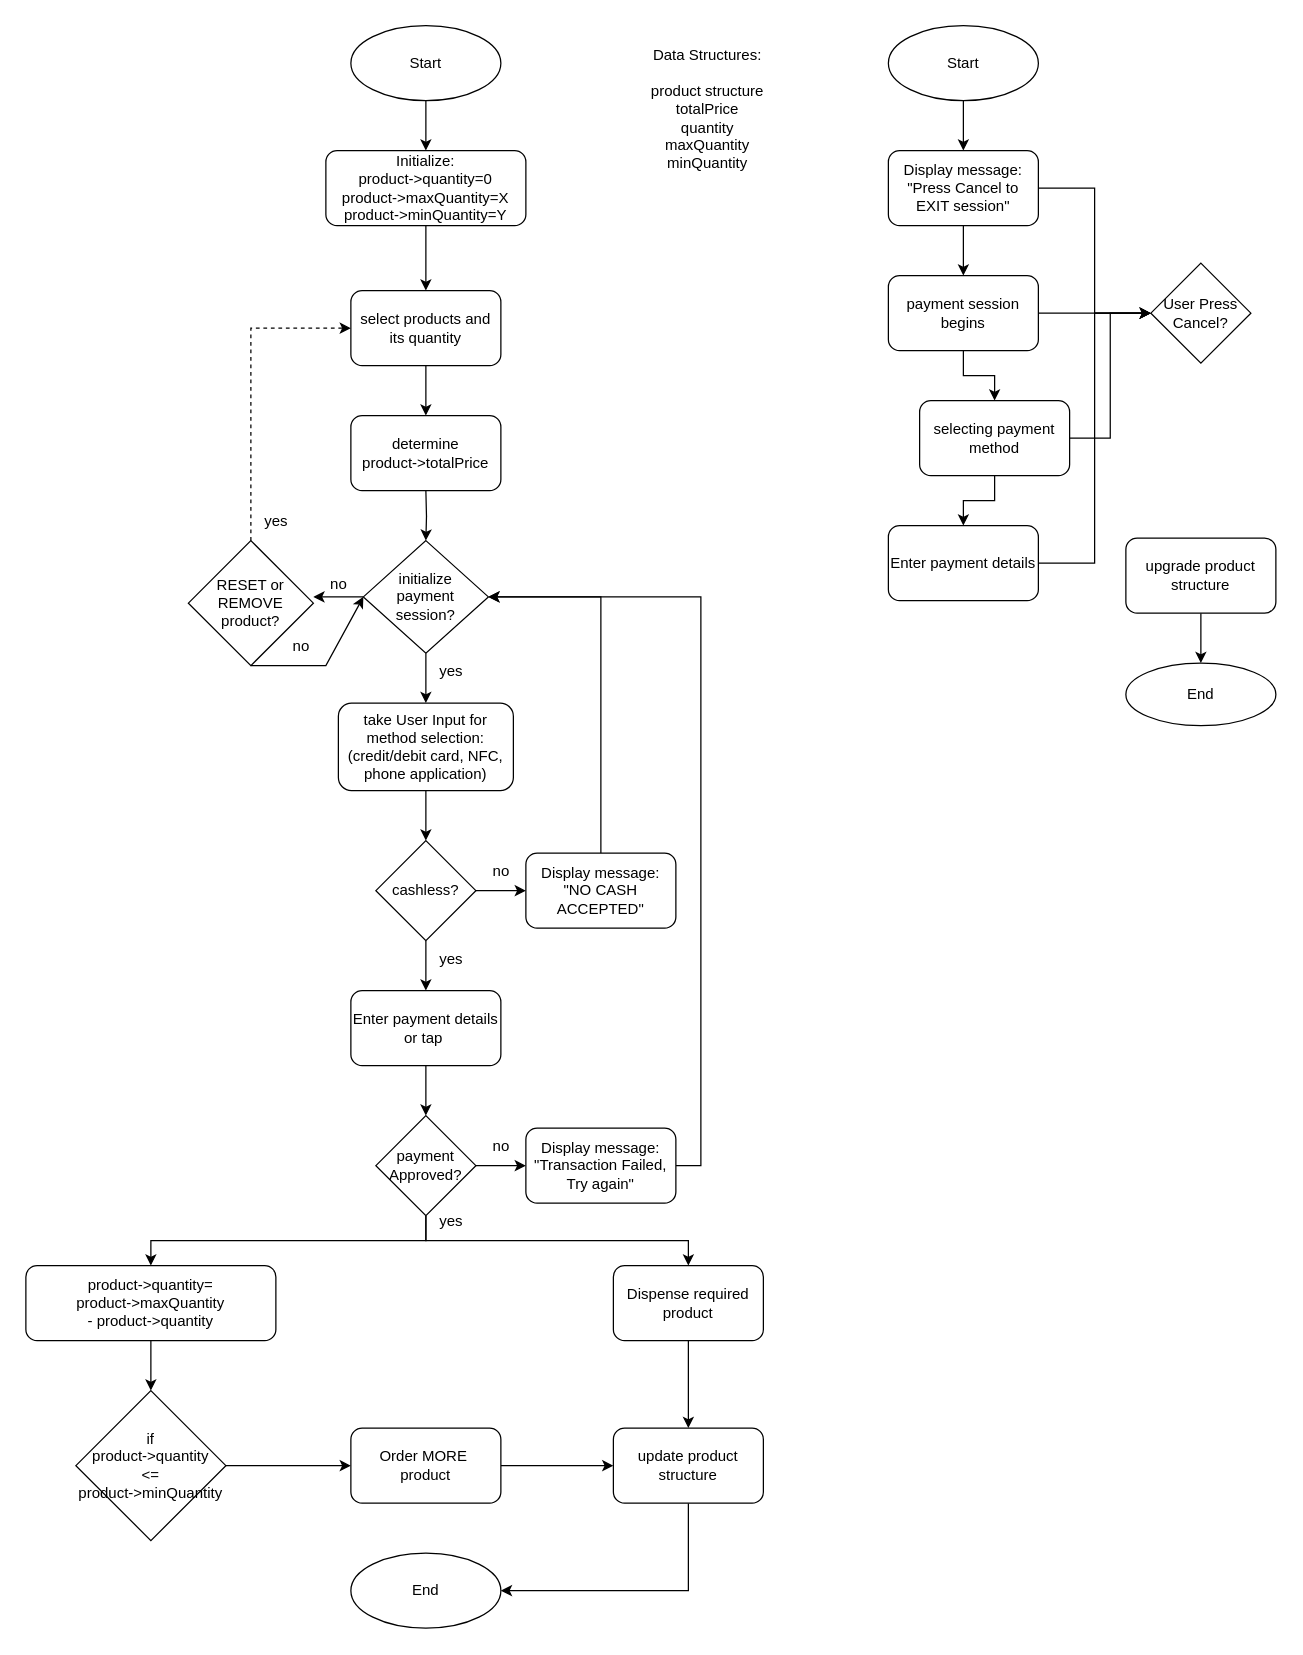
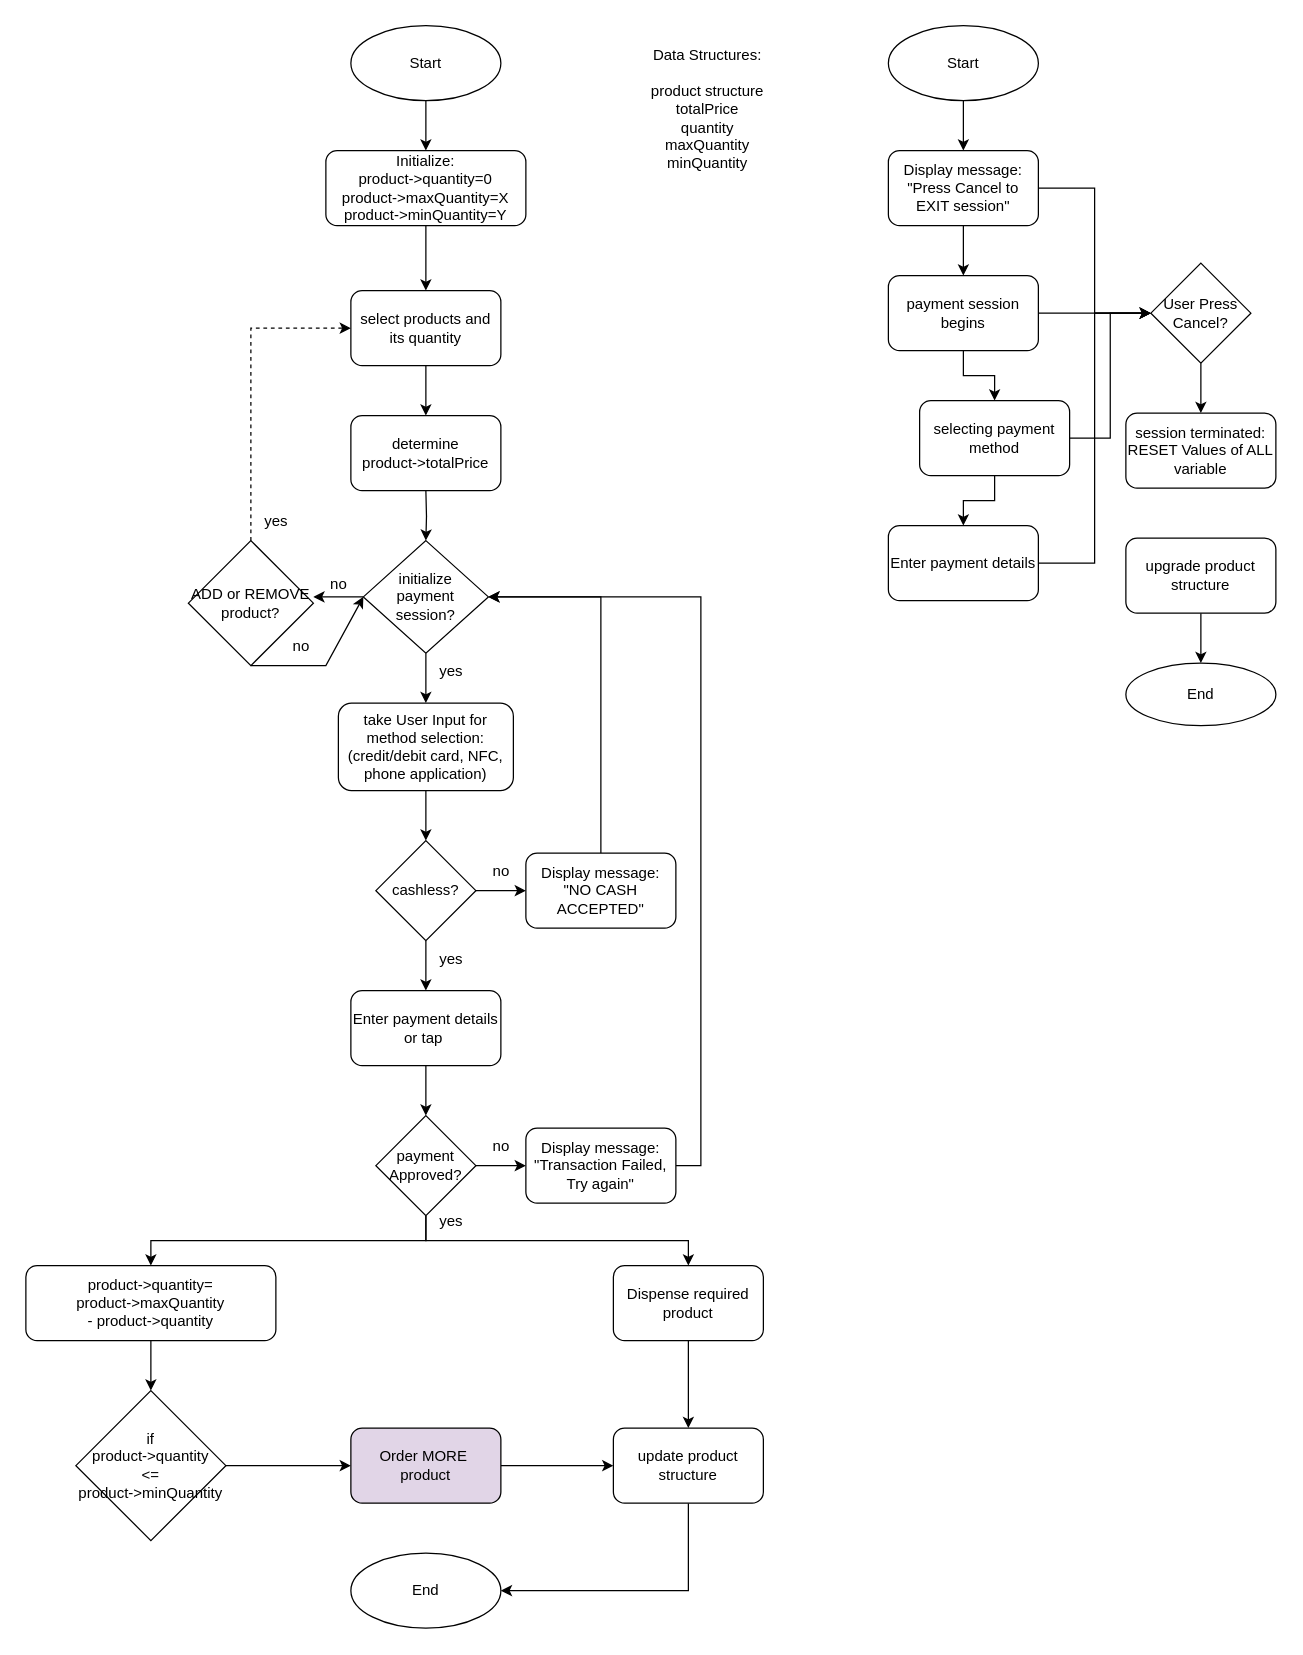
none -> (1201, 384)
none -> (1201, 451)
(251, 603) -> (251, 603)
(426, 1466) -> (426, 1466)
